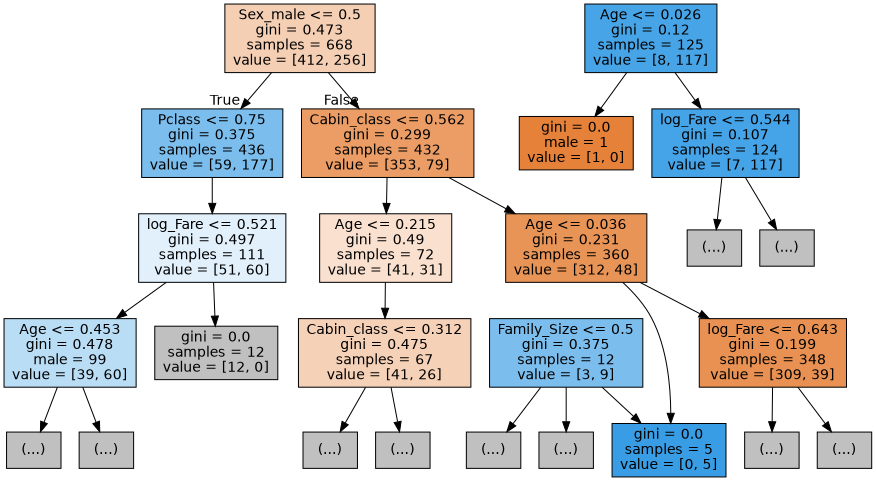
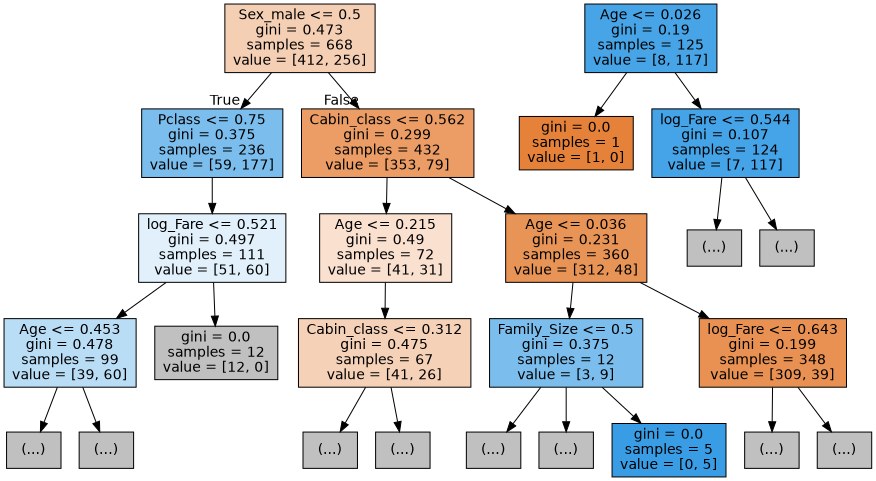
(651, 38) -> (651, 38)
(212, 143) -> (212, 143)
(576, 143) -> (576, 143)
(661, 342) -> (572, 295)
(70, 353) -> (70, 353)
